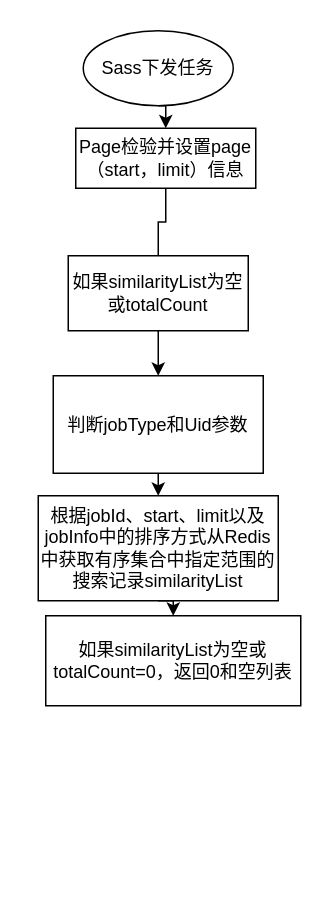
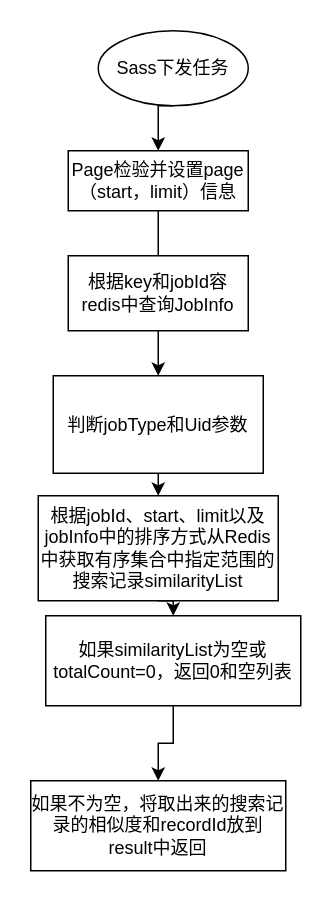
(158, 68) -> (173, 68)
(166, 158) -> (158, 181)
(158, 293) -> (158, 293)
none -> (171, 743)
none -> (158, 826)
